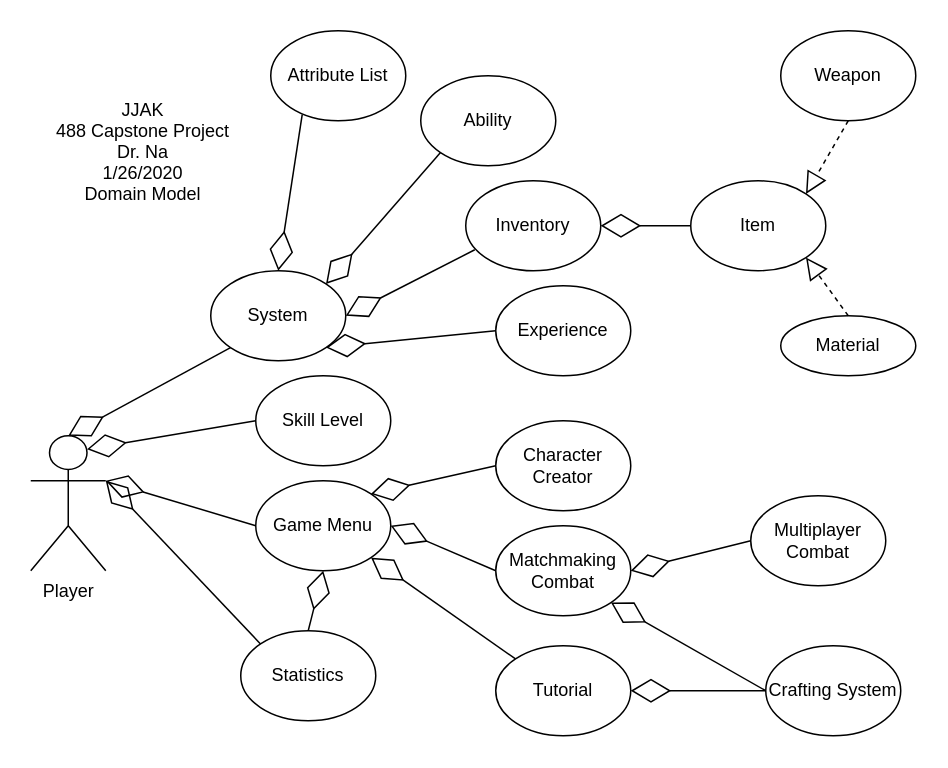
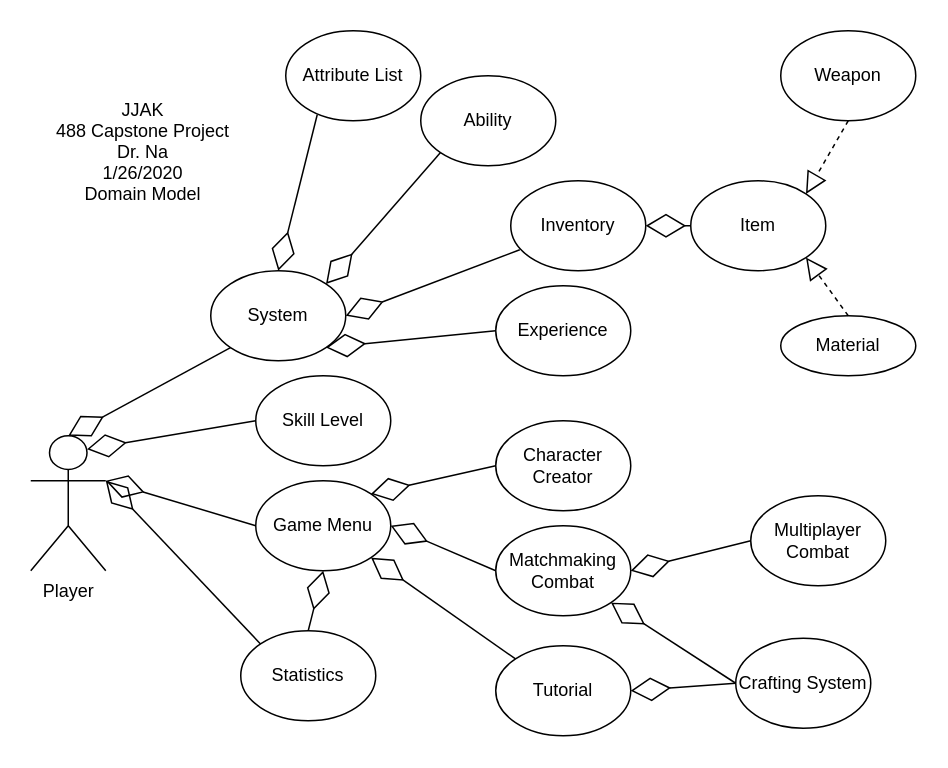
(338, 76) -> (353, 76)
(533, 226) -> (578, 226)
(833, 691) -> (803, 683)
